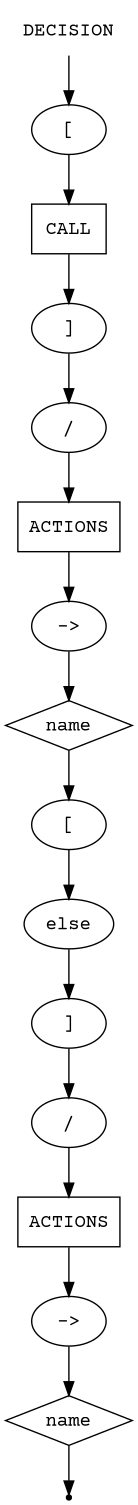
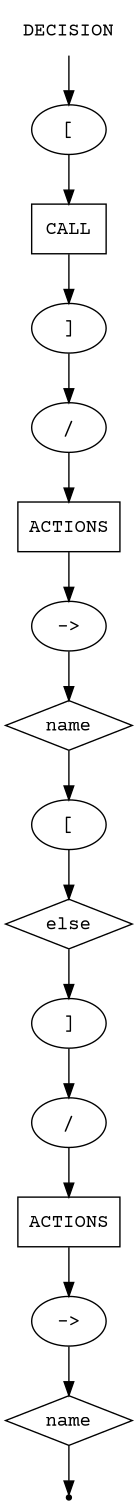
(69, 924) -> (69, 924)
